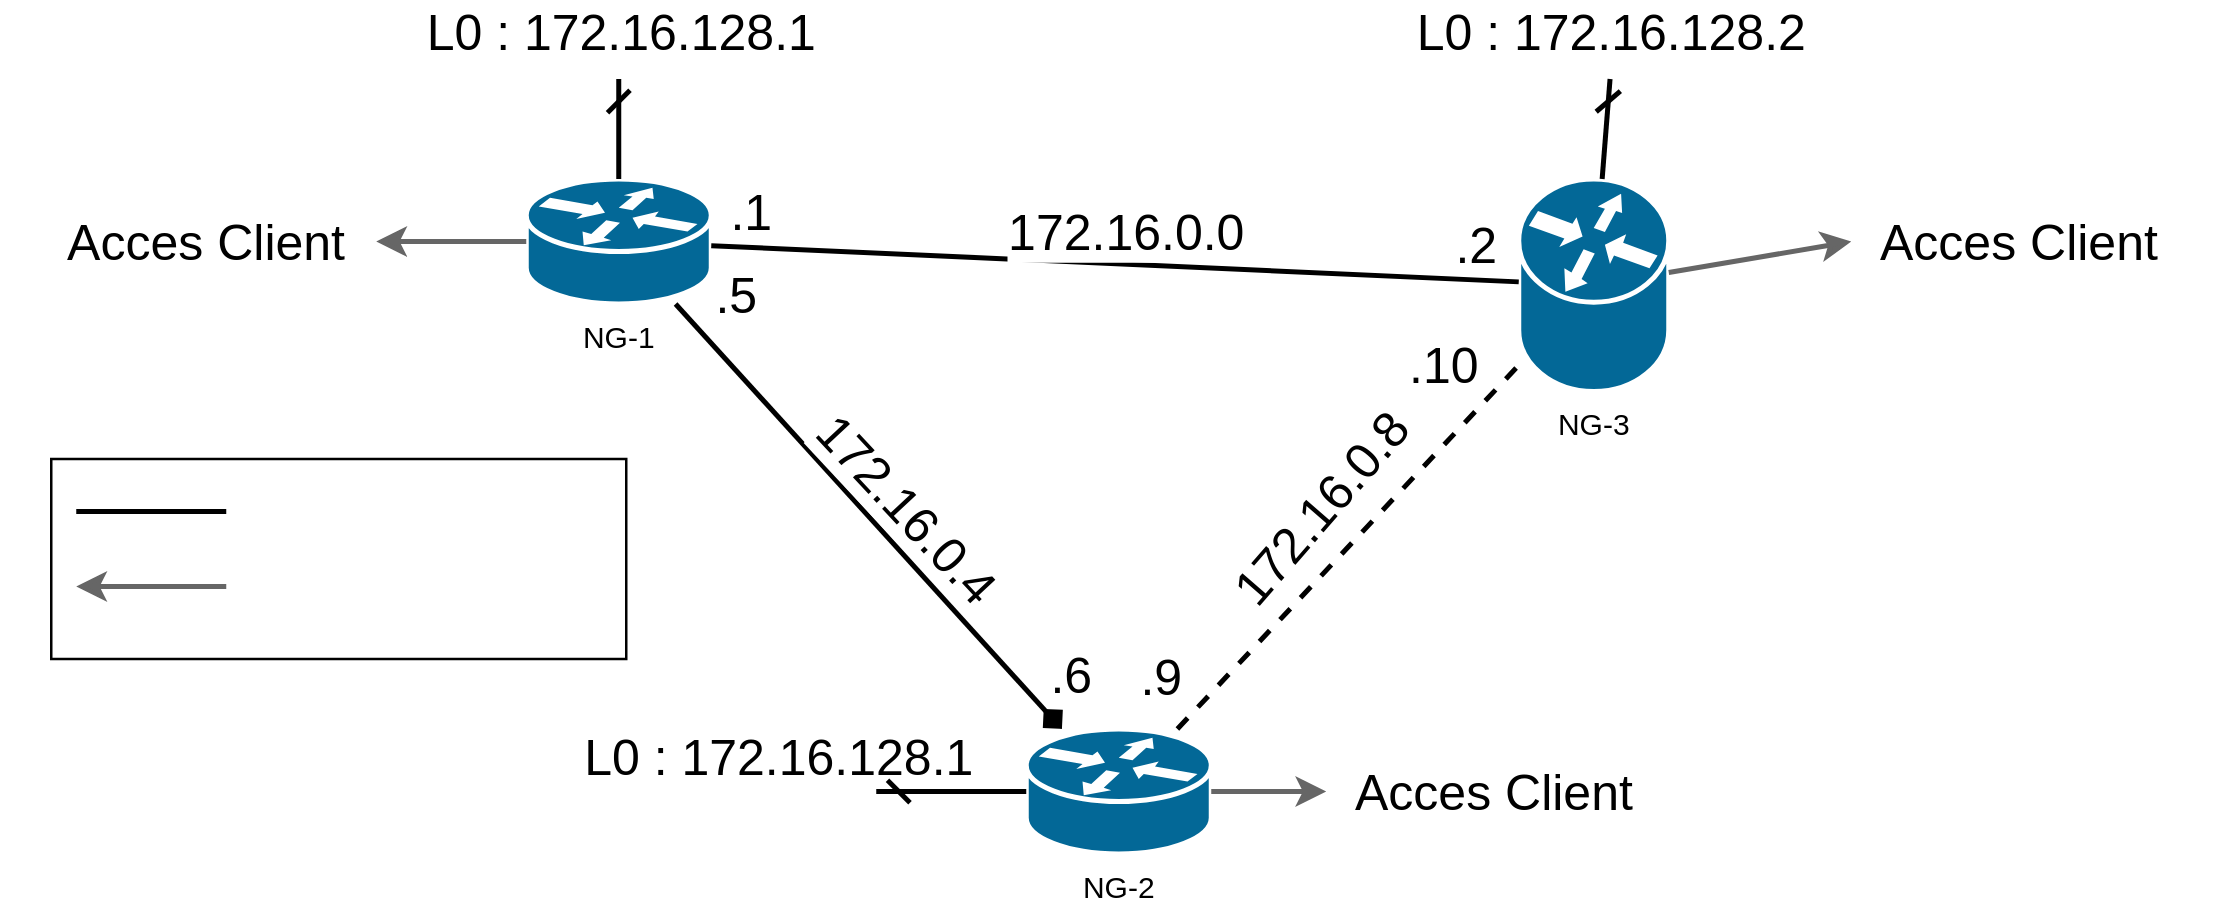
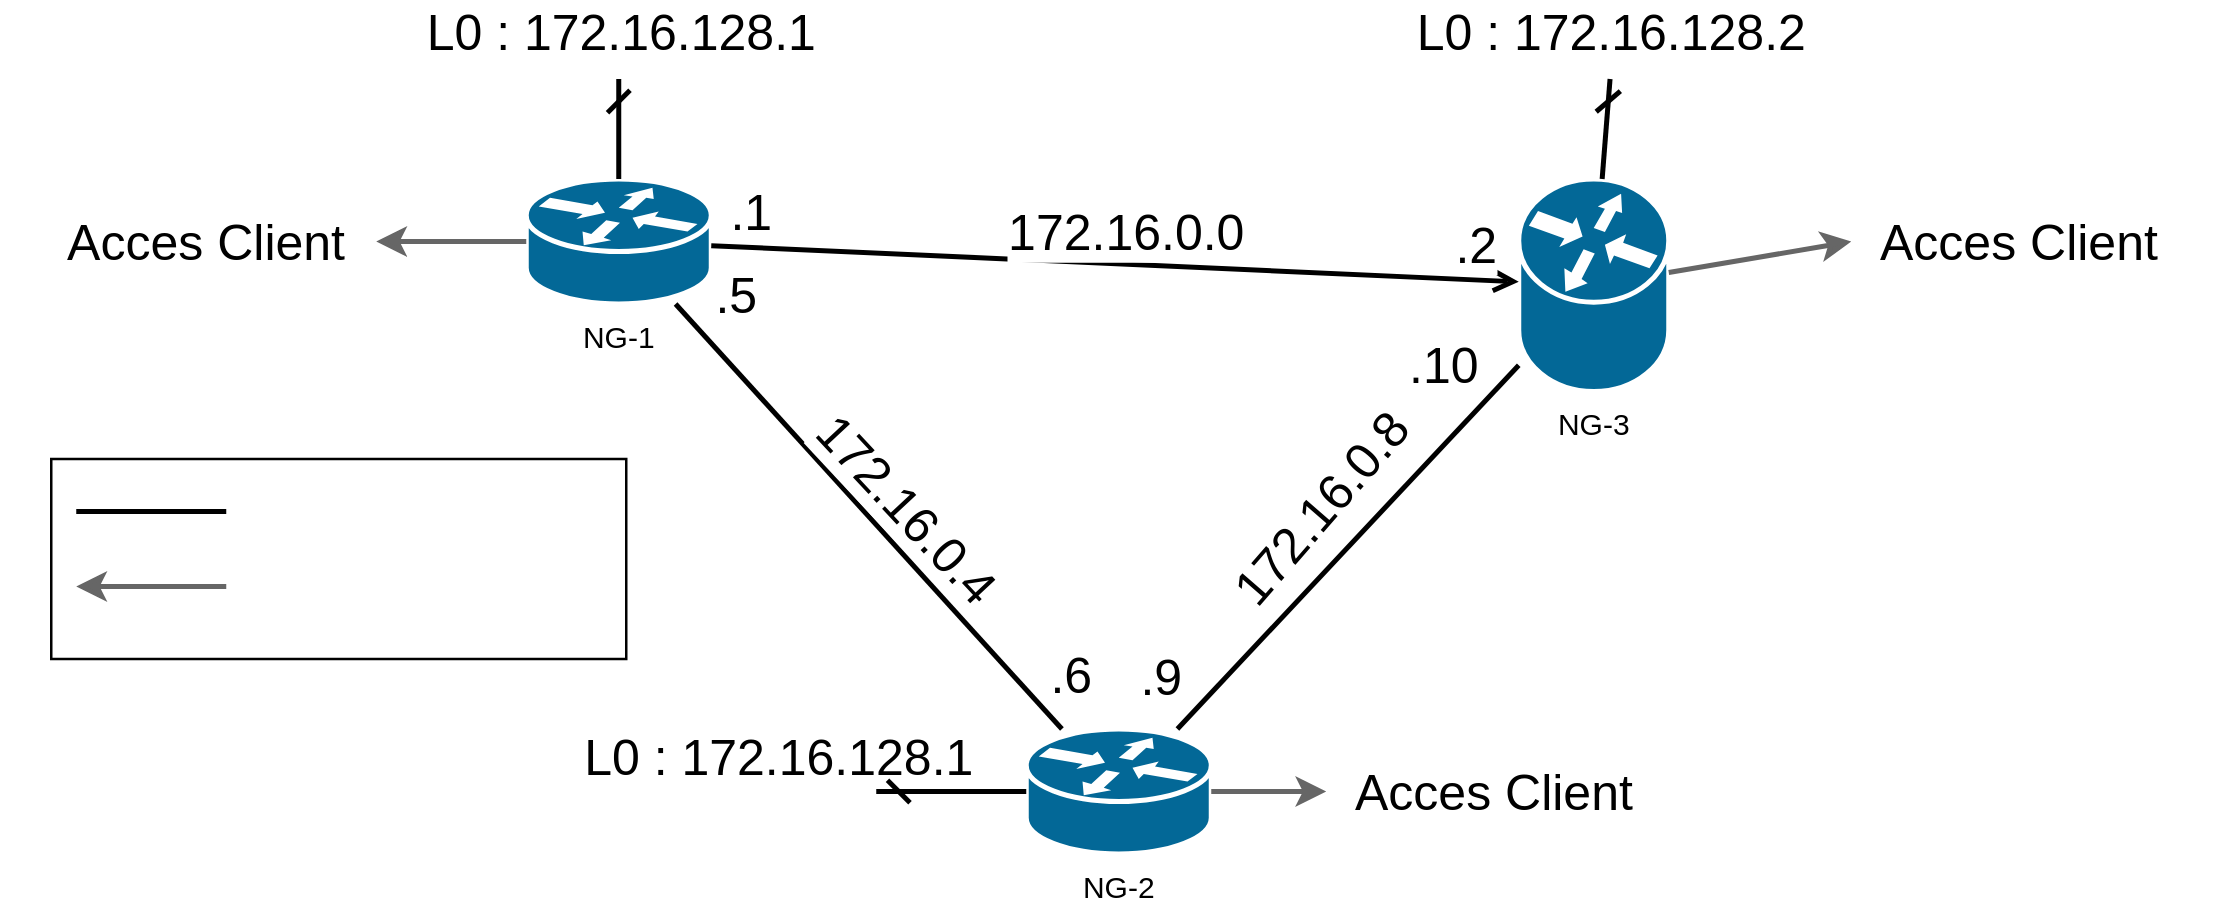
(1516, 281) -> (1504, 281)
(1045, 711) -> (1054, 720)
(1192, 713) -> (1192, 713)
